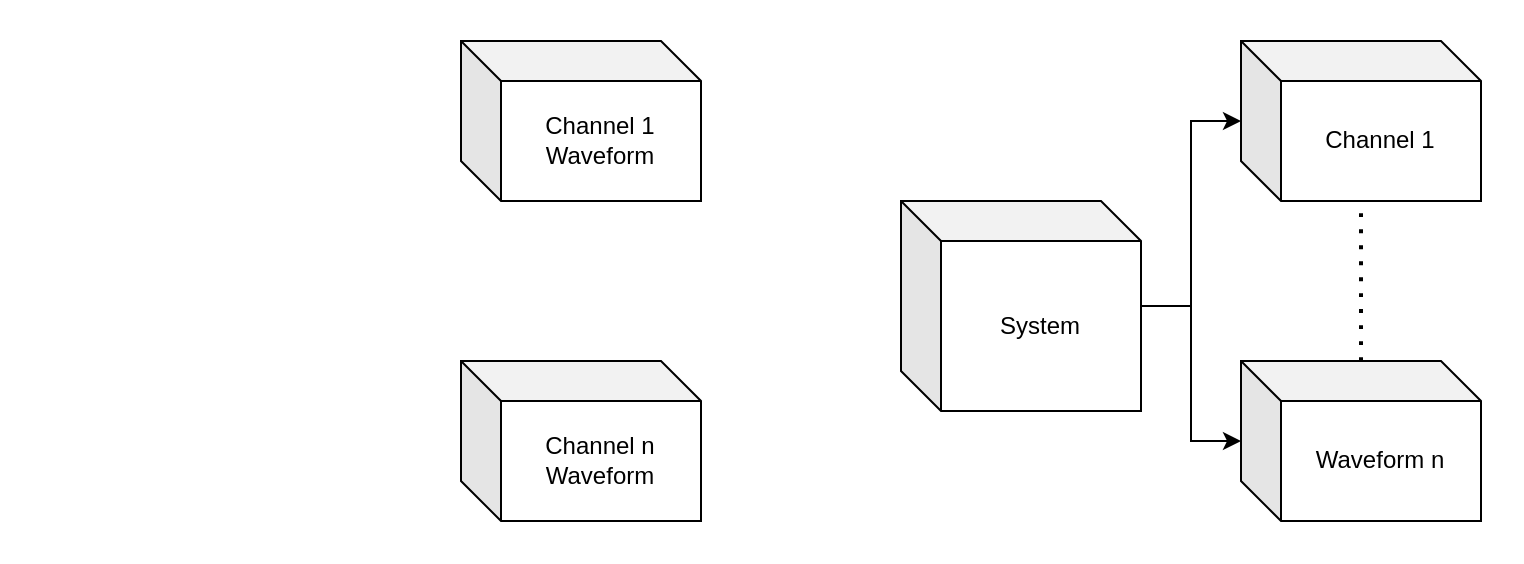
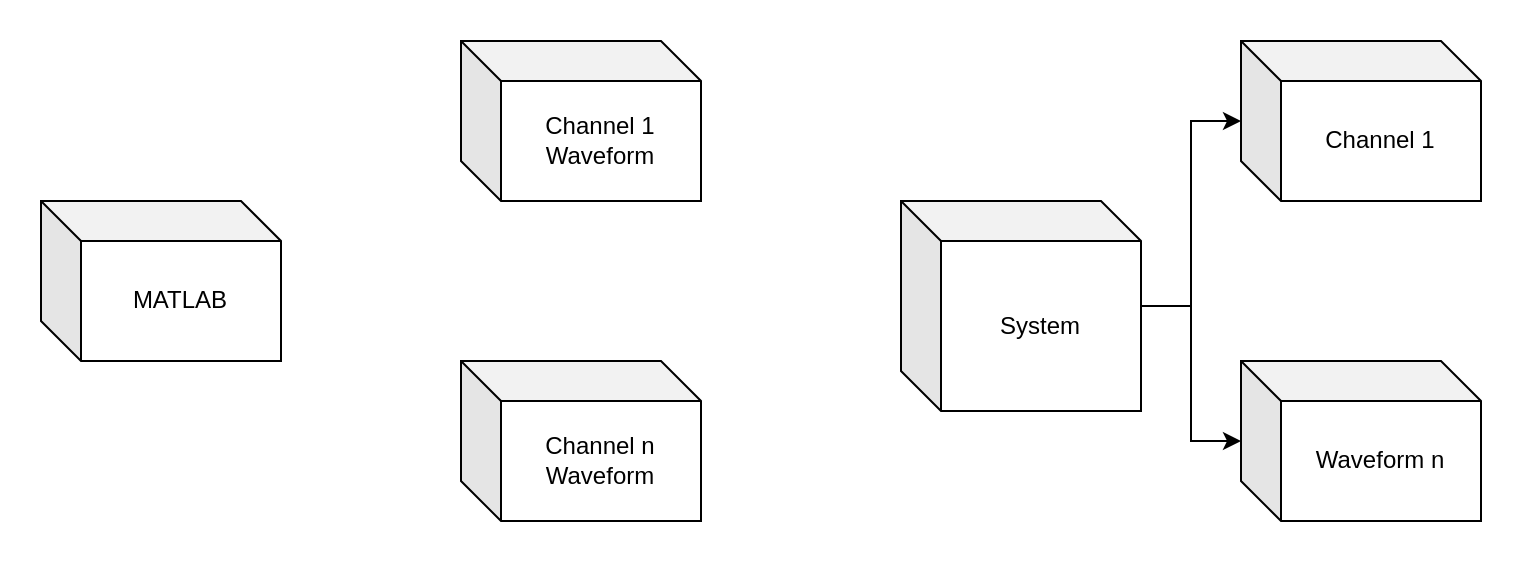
none -> (161, 281)
(1361, 327) -> none
